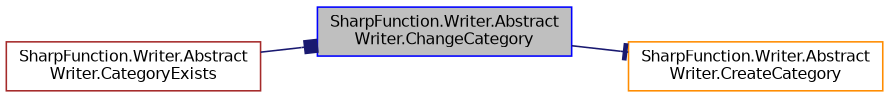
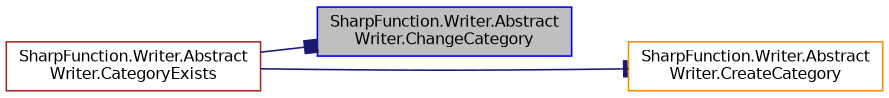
(596, 49) -> (441, 70)
